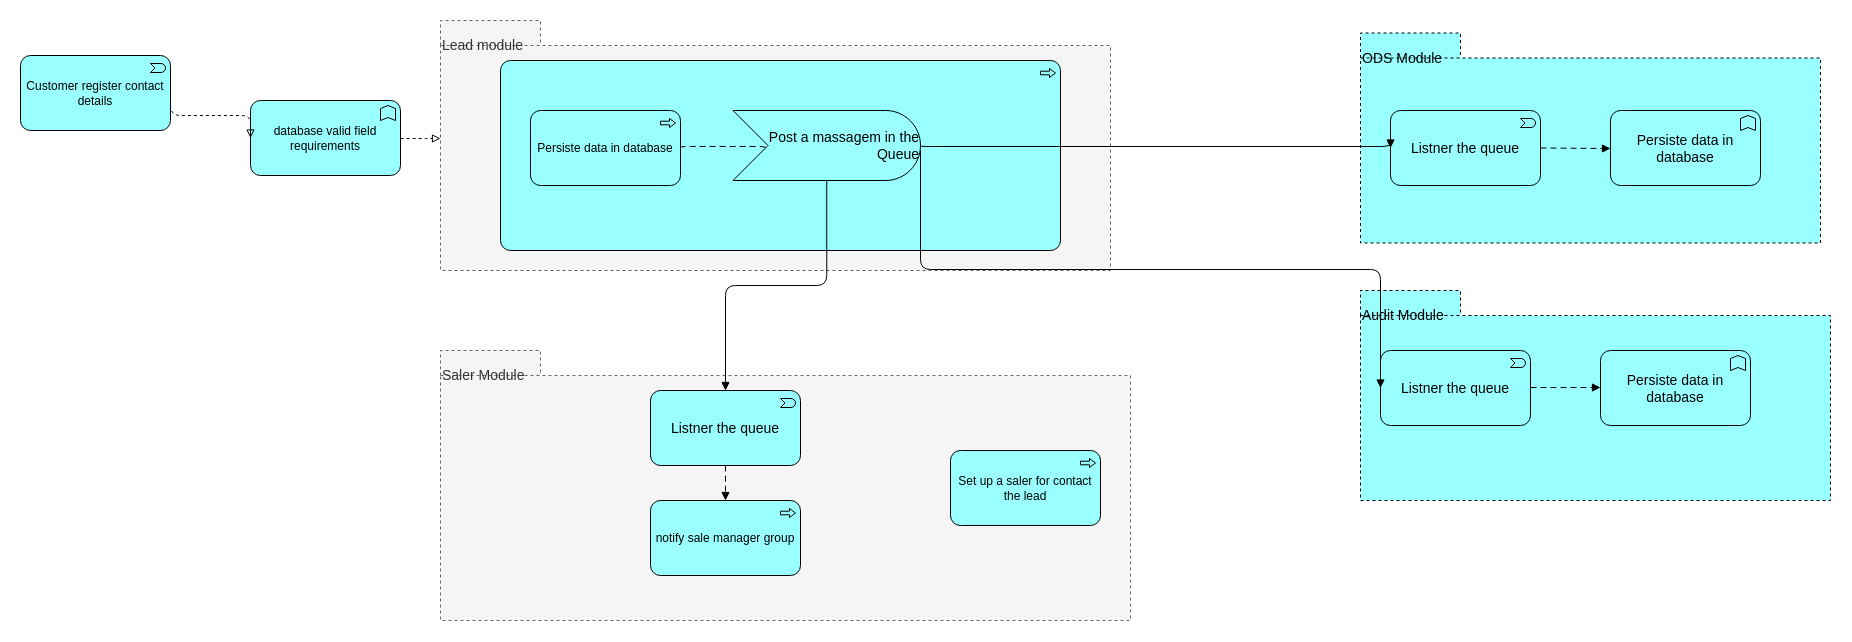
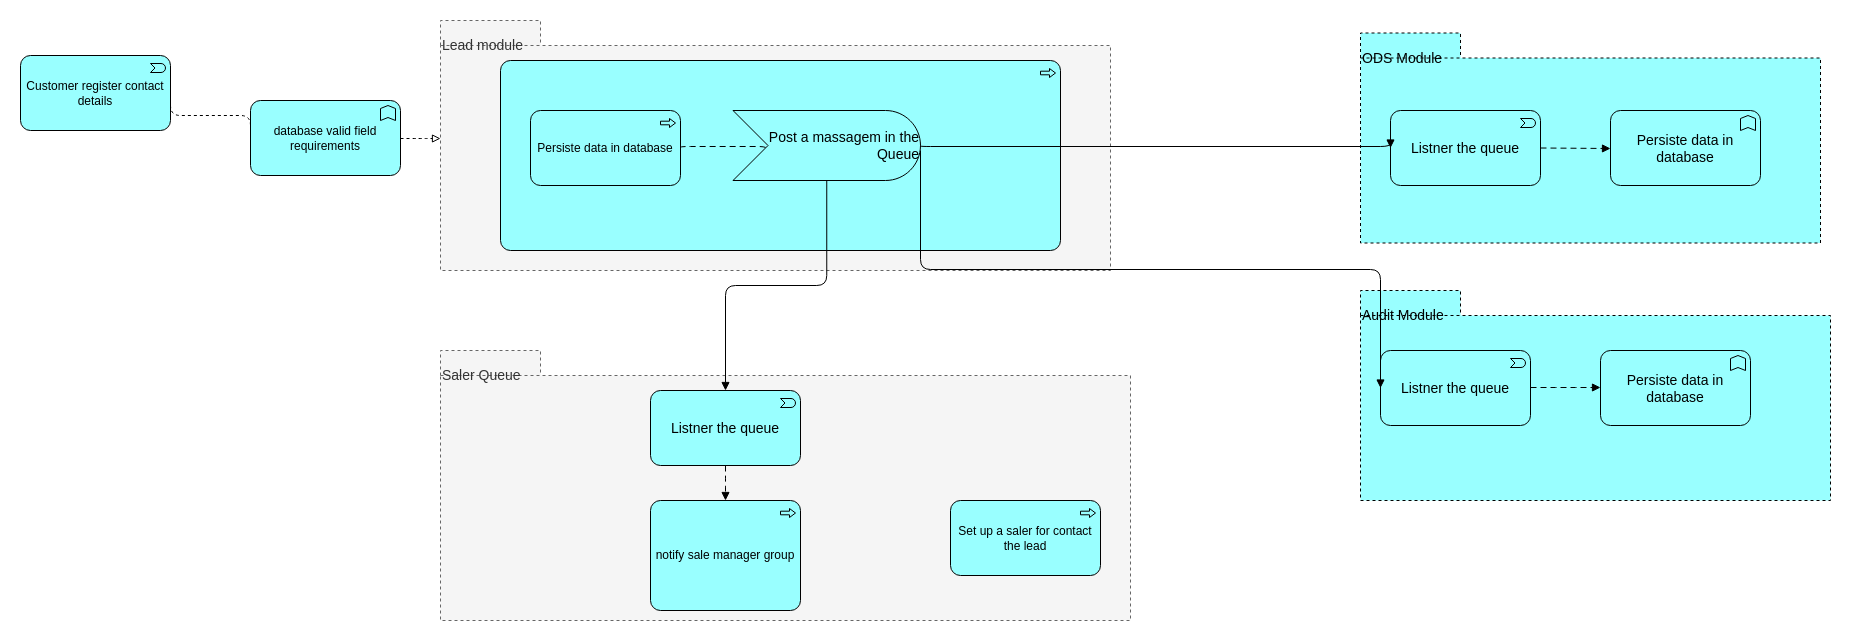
(250, 120) -> (251, 128)
(484, 376) -> (482, 376)
(1026, 488) -> (1026, 538)
(726, 538) -> (726, 556)
